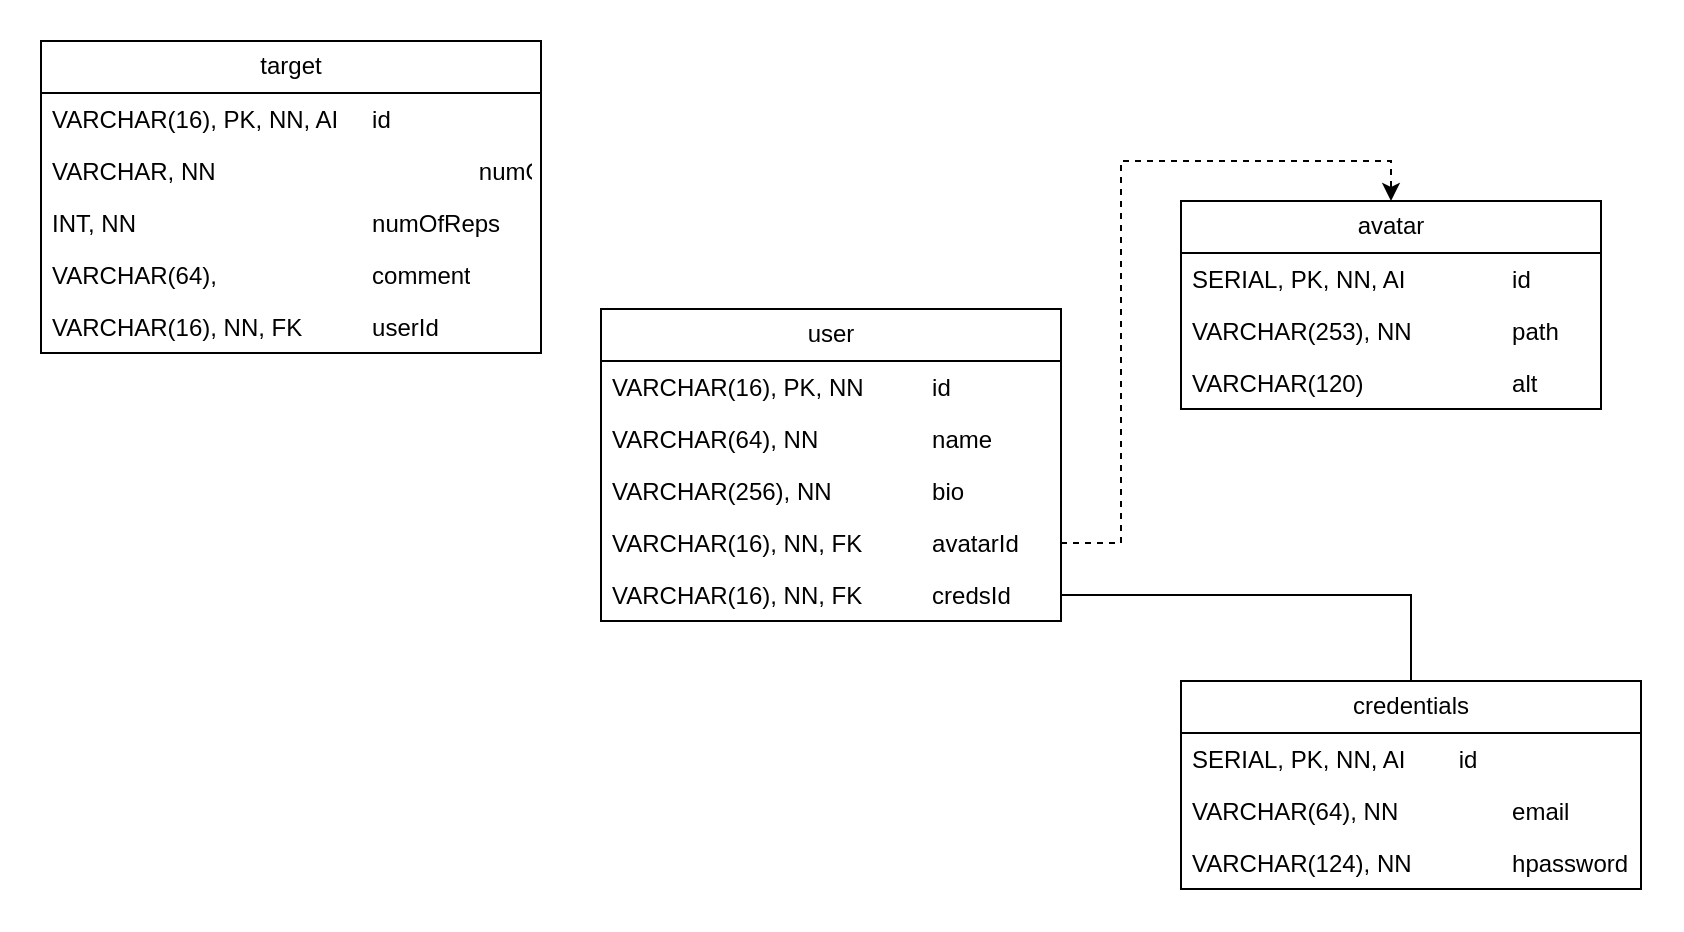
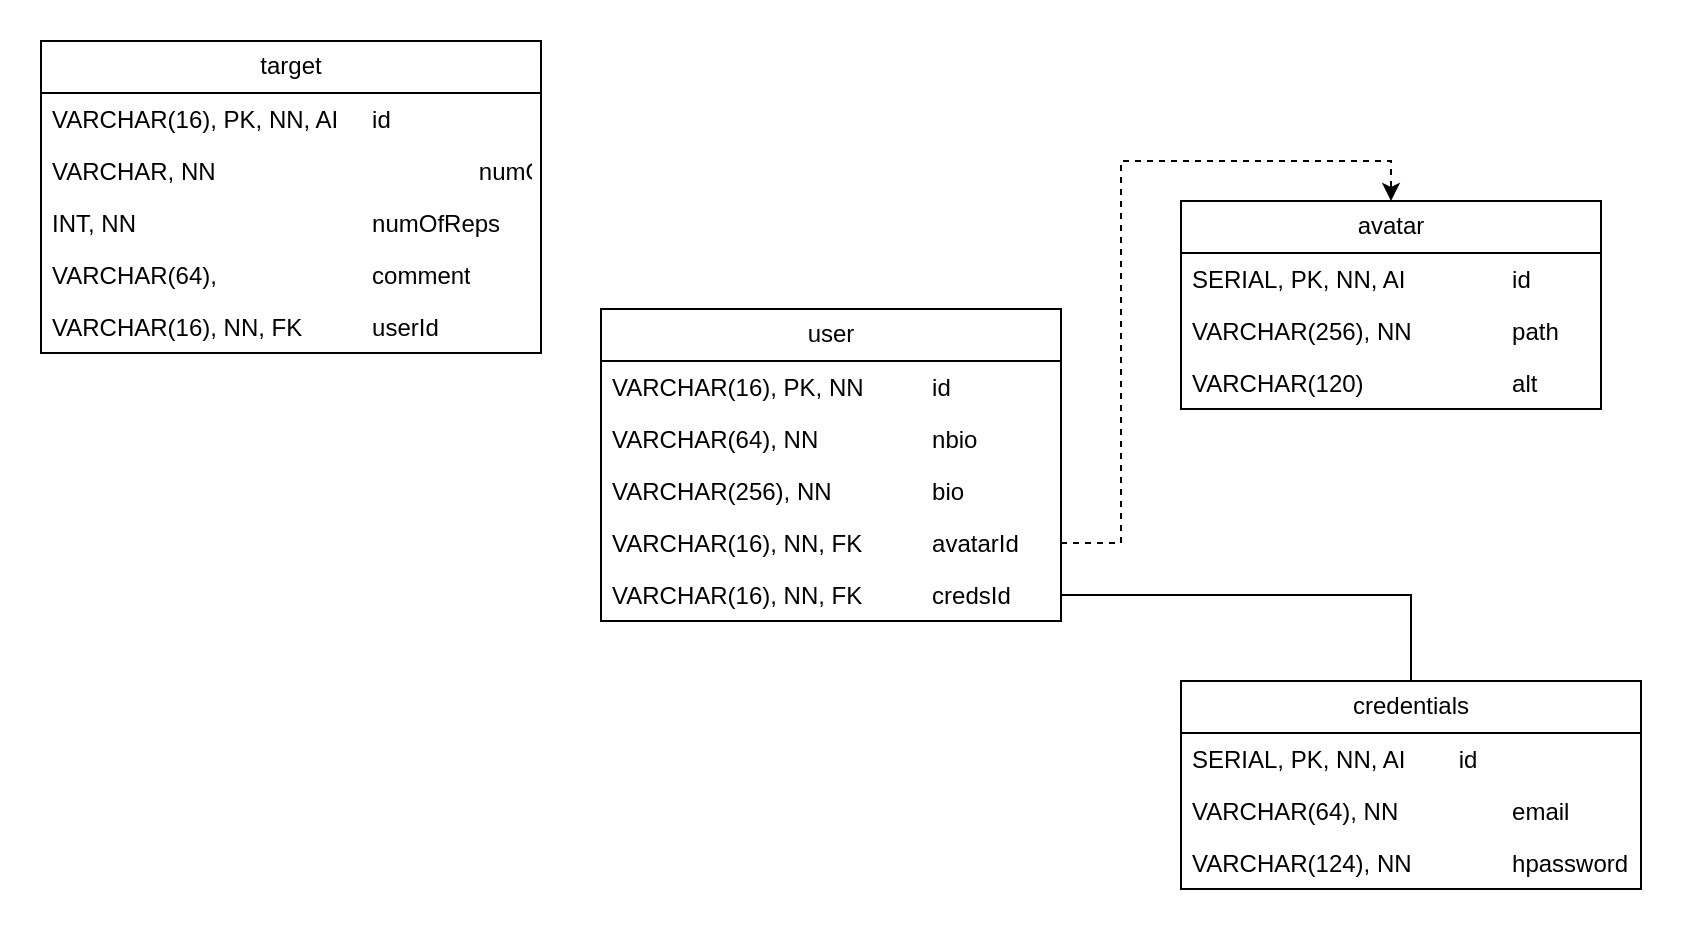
(1335, 333) -> (1335, 333)
(755, 441) -> (751, 441)
